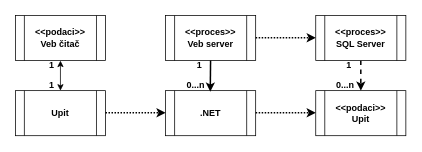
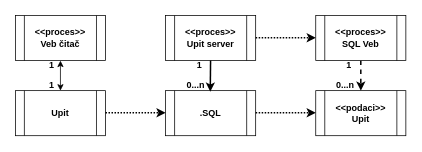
(60, 38) -> (60, 38)
(210, 38) -> (210, 38)
(360, 38) -> (360, 38)
(210, 113) -> (210, 113)
